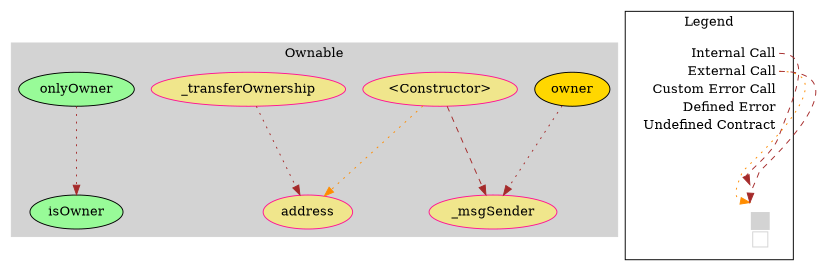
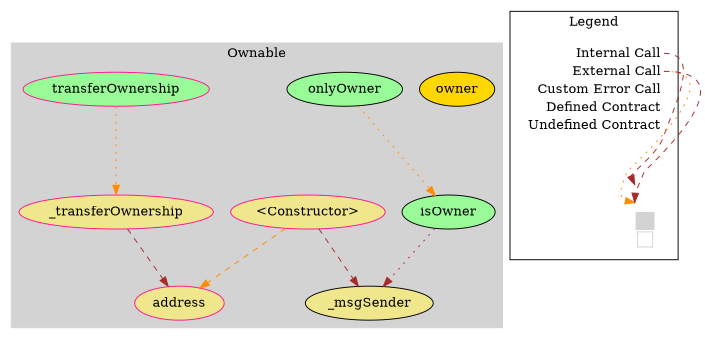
none -> (116, 89)
(730, 107) -> (604, 107)
(76, 146) -> (394, 147)
(276, 146) -> (145, 254)
(535, 146) -> (412, 254)
(377, 148) -> (247, 256)
(493, 212) -> (369, 303)
